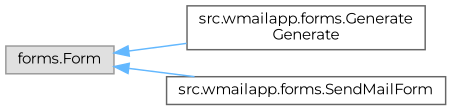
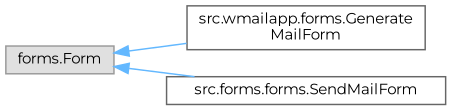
(306, 28) -> (306, 28)
(306, 91) -> (306, 91)
